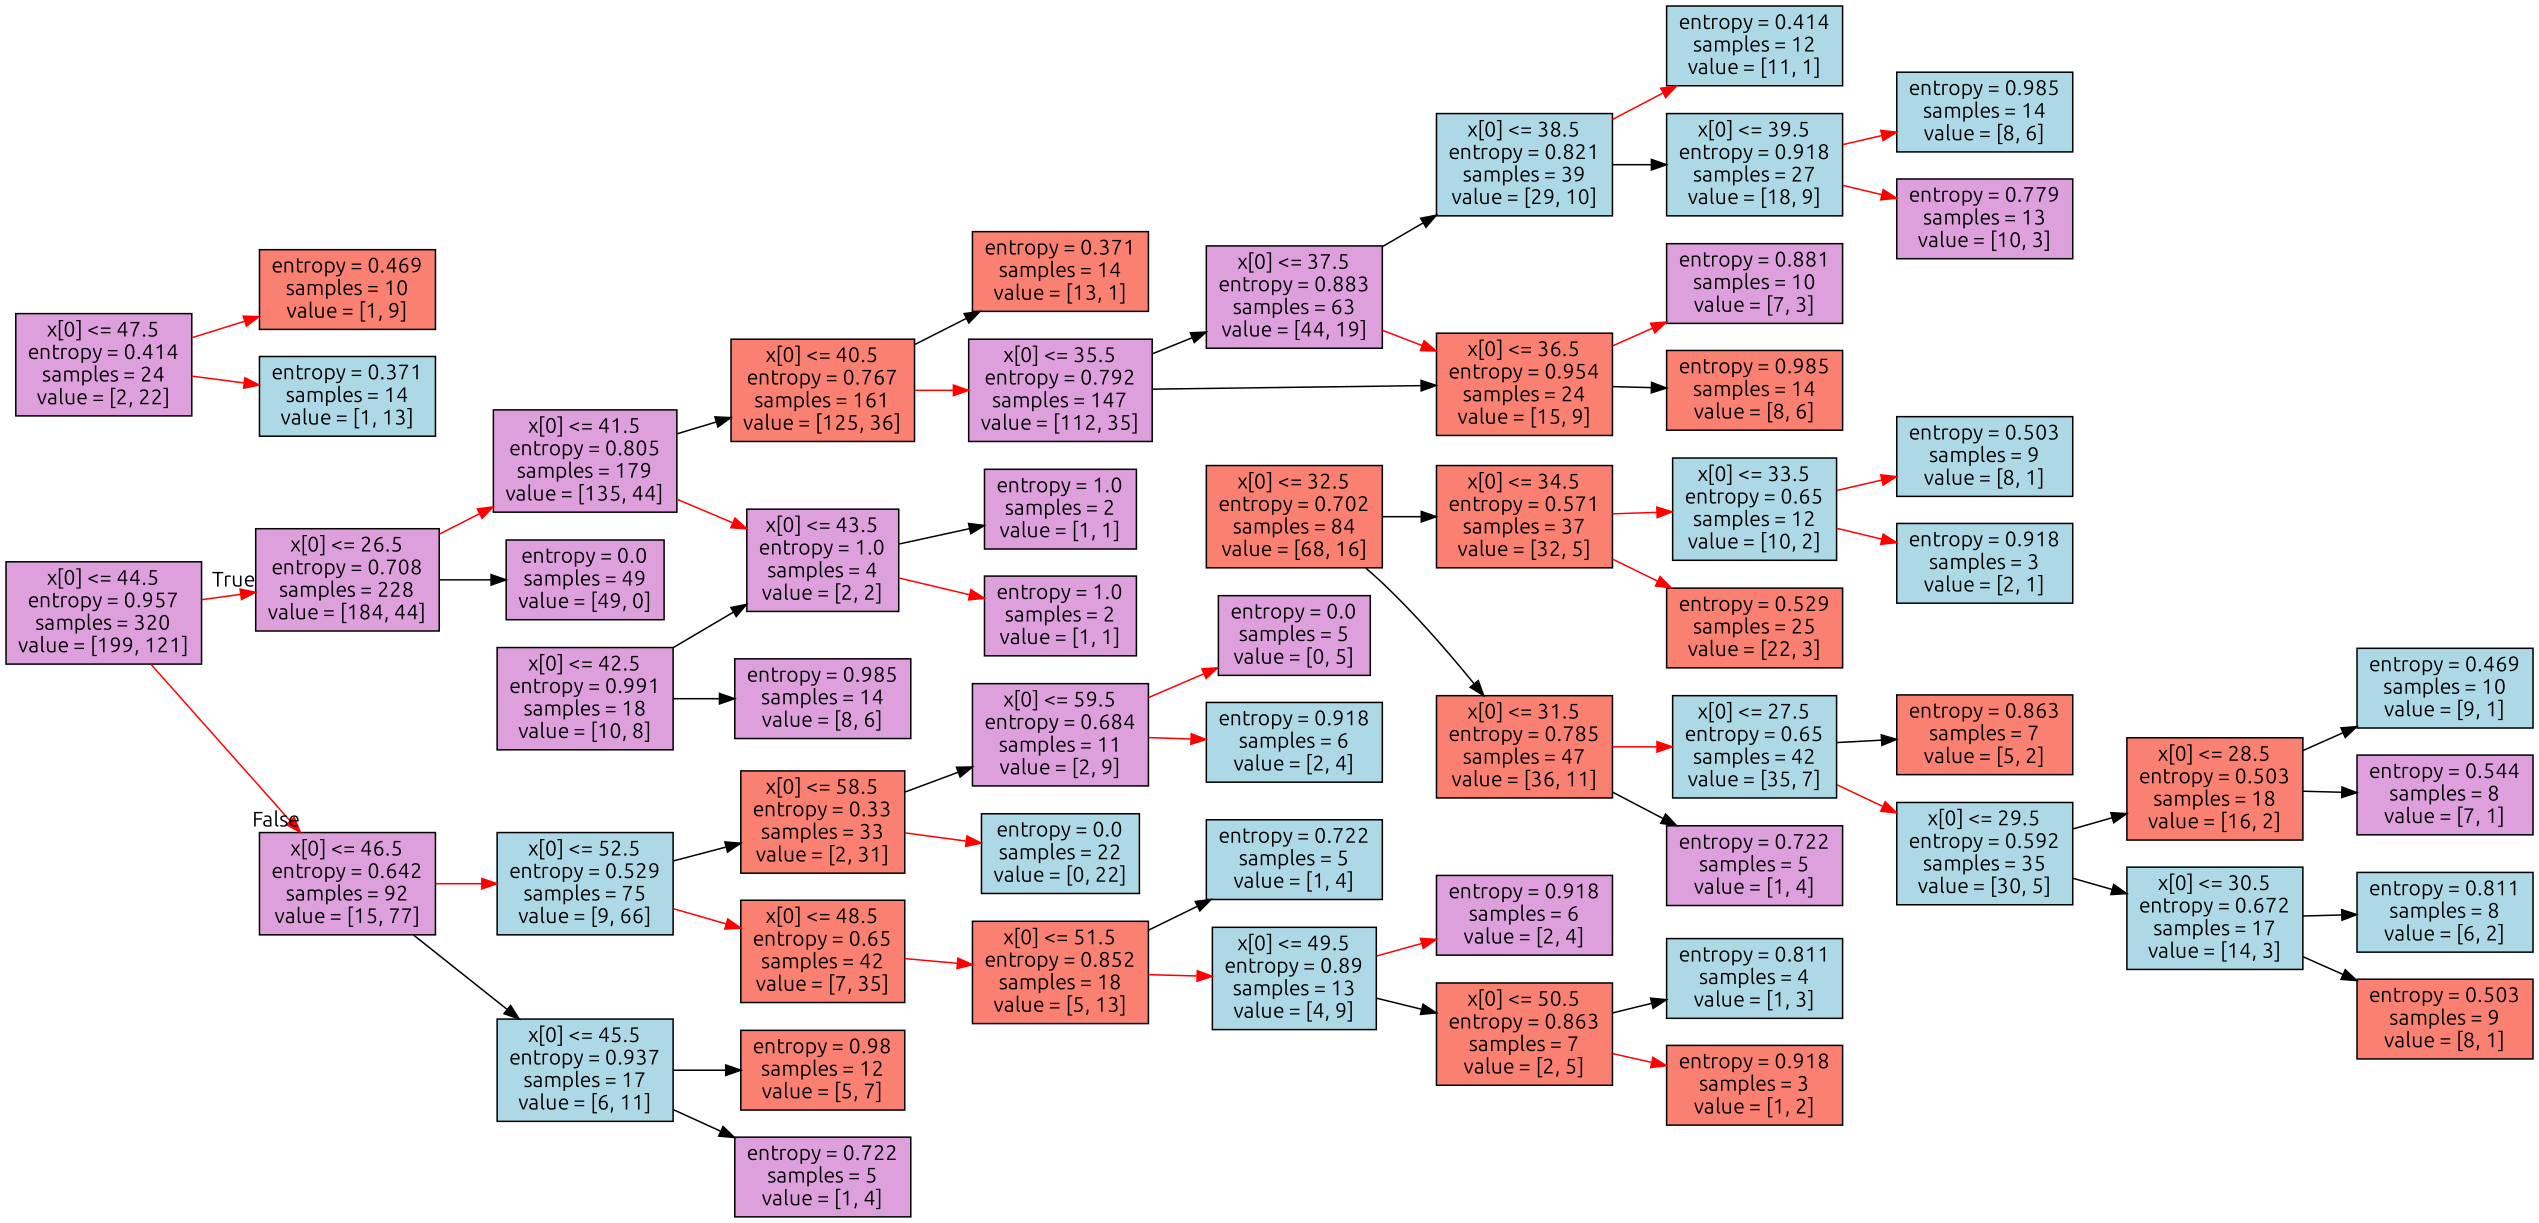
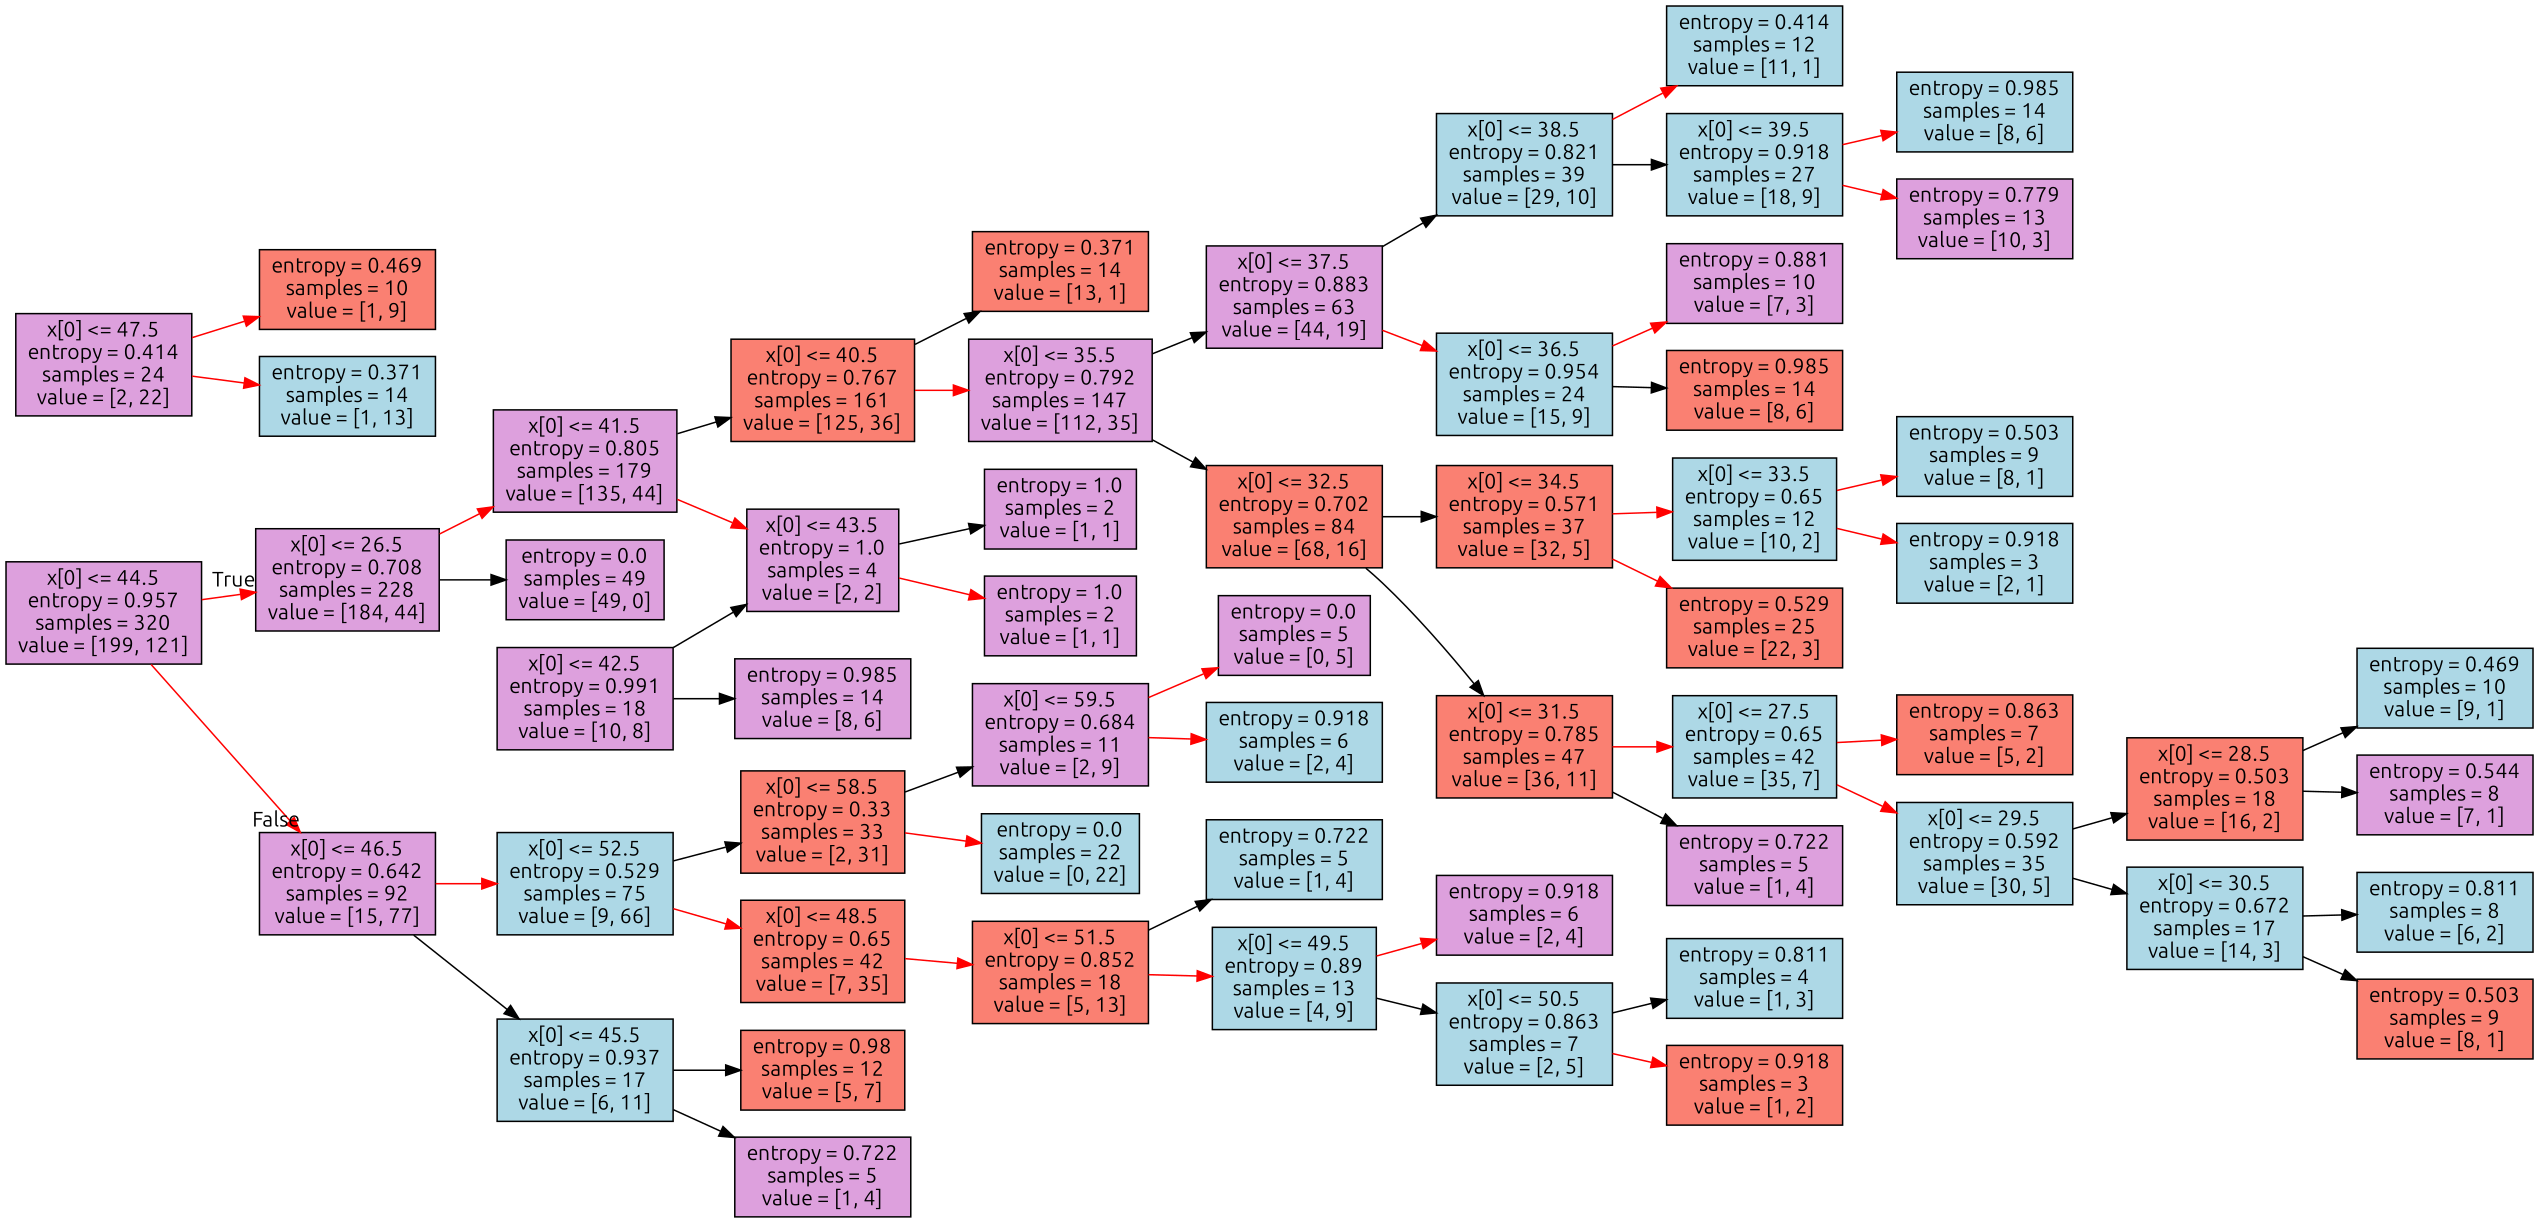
(1524, 384) -> (1524, 384)
(1287, 387) -> (1173, 451)
(1859, 741) -> (1859, 741)
(1524, 1034) -> (1524, 1034)
